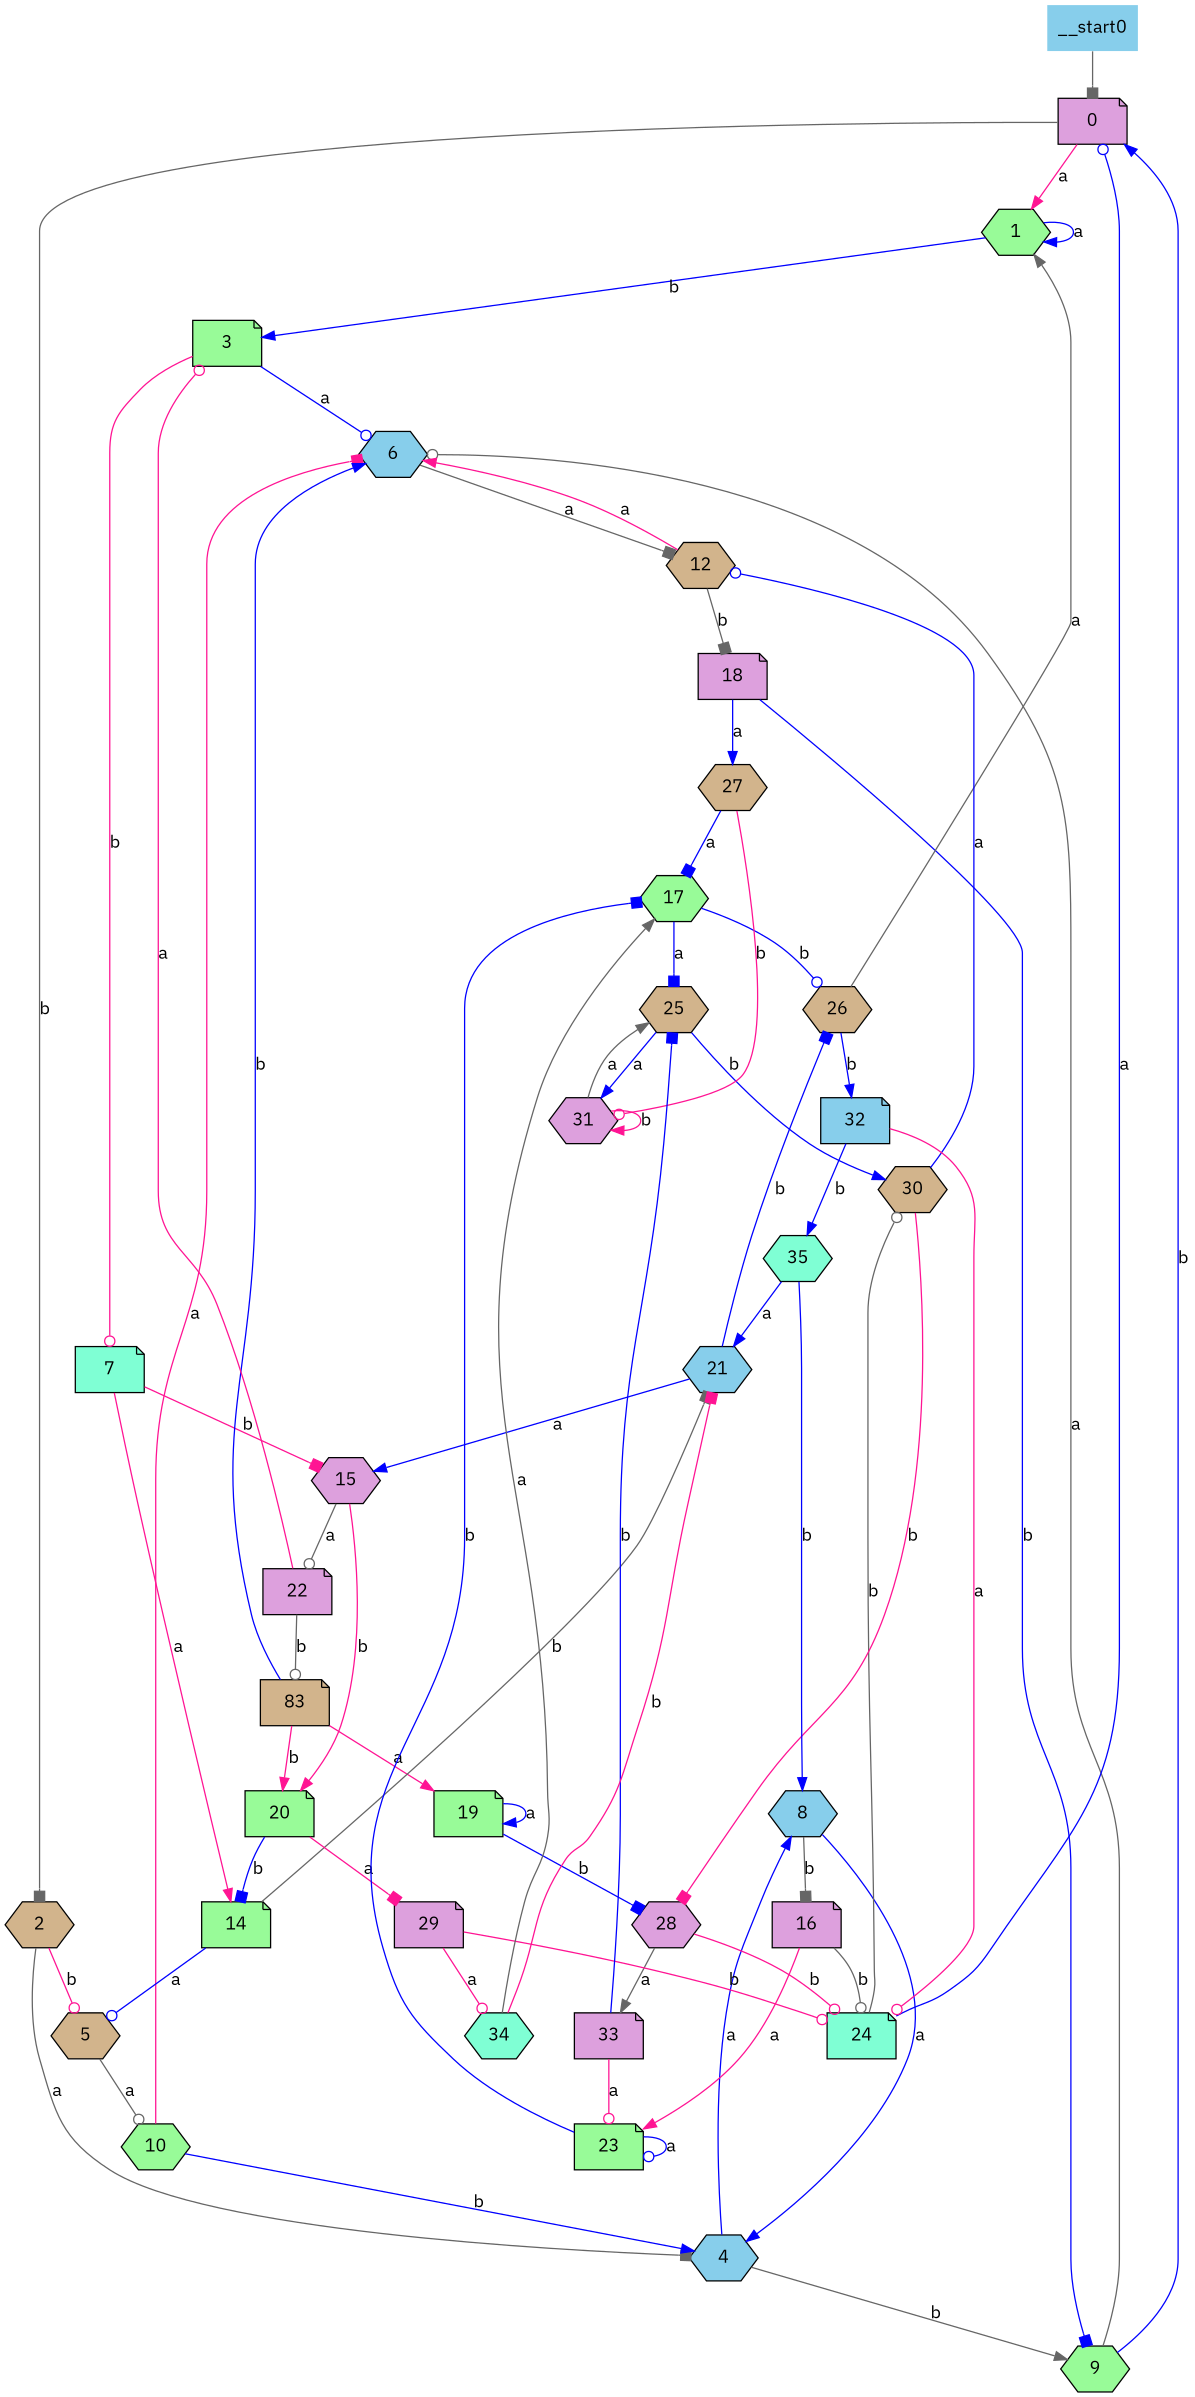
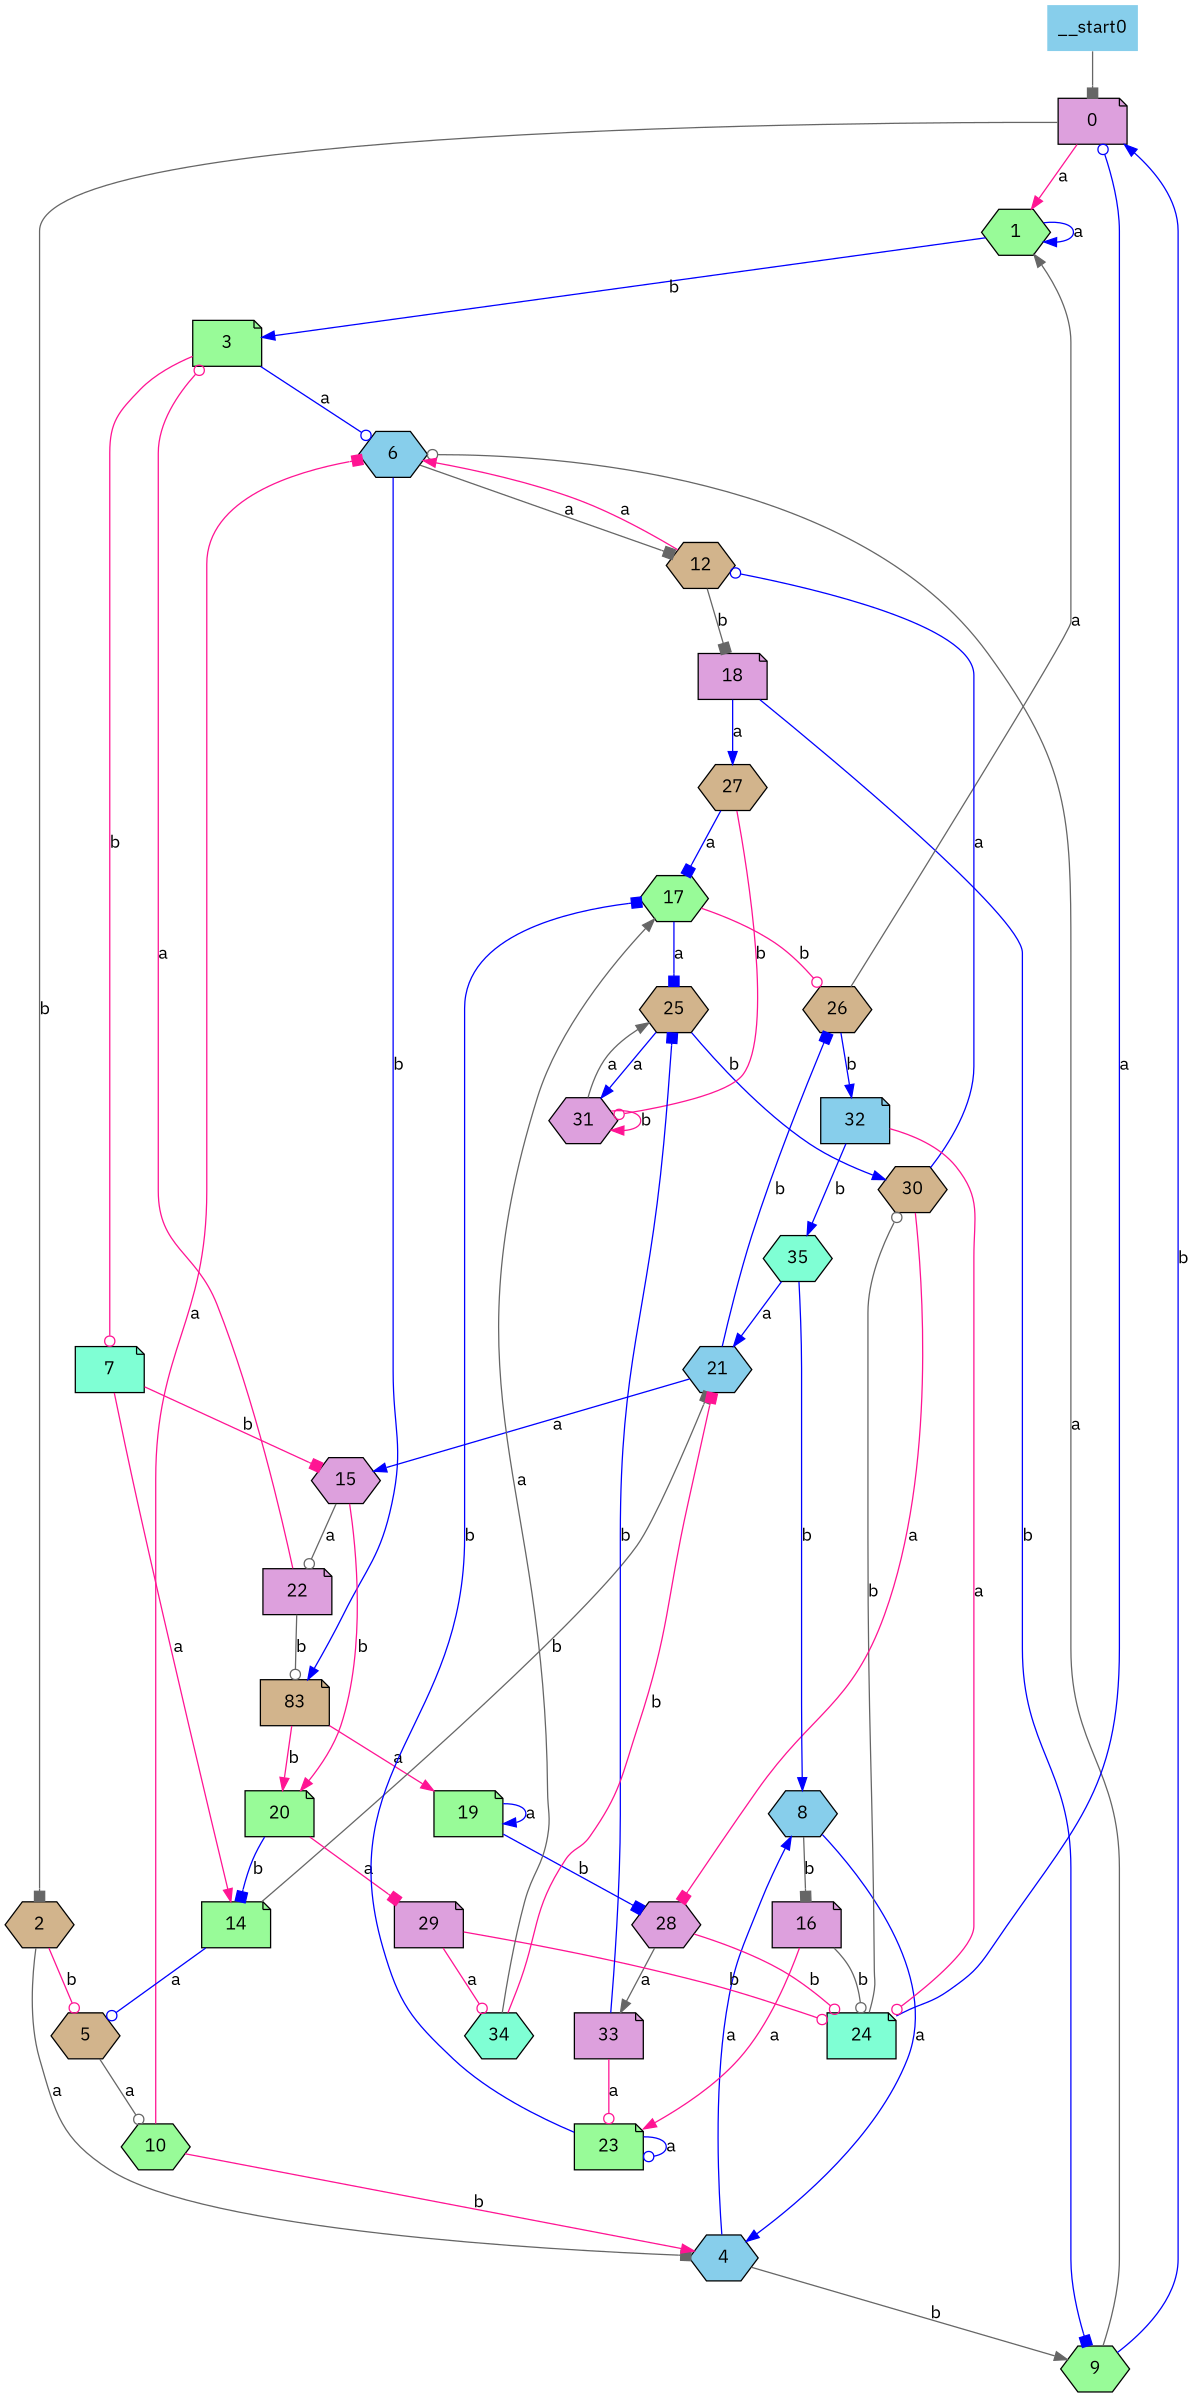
(763, 935) -> (763, 935)
(255, 1054) -> (393, 1082)
(913, 1536) -> (913, 1536)
(433, 2201) -> (433, 2201)
